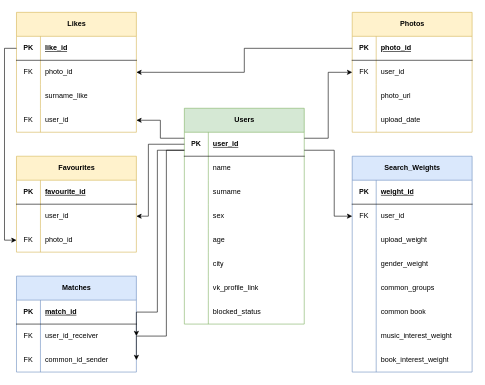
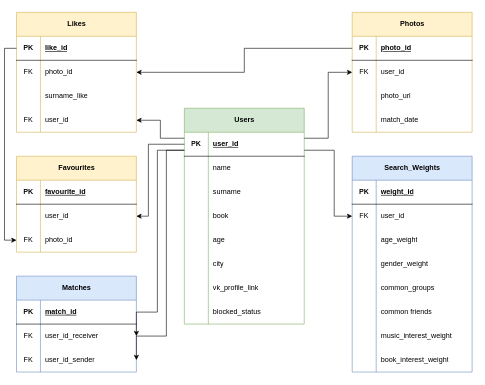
(403, 120) -> (401, 120)
(219, 216) -> (221, 216)
(406, 240) -> (401, 240)
(403, 312) -> (408, 312)
(77, 360) -> (73, 360)
